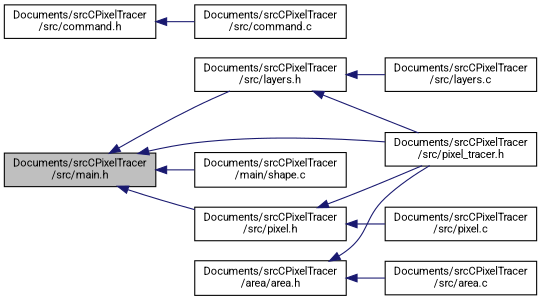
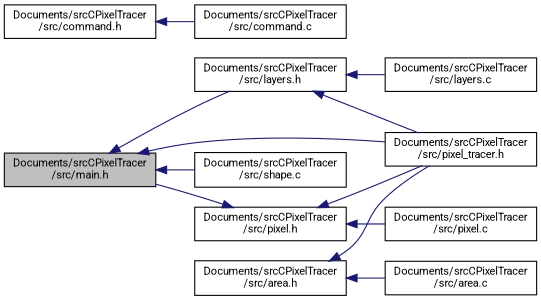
(270, 170) -> (270, 170)
(161, 200) -> (189, 194)
(270, 278) -> (270, 278)
